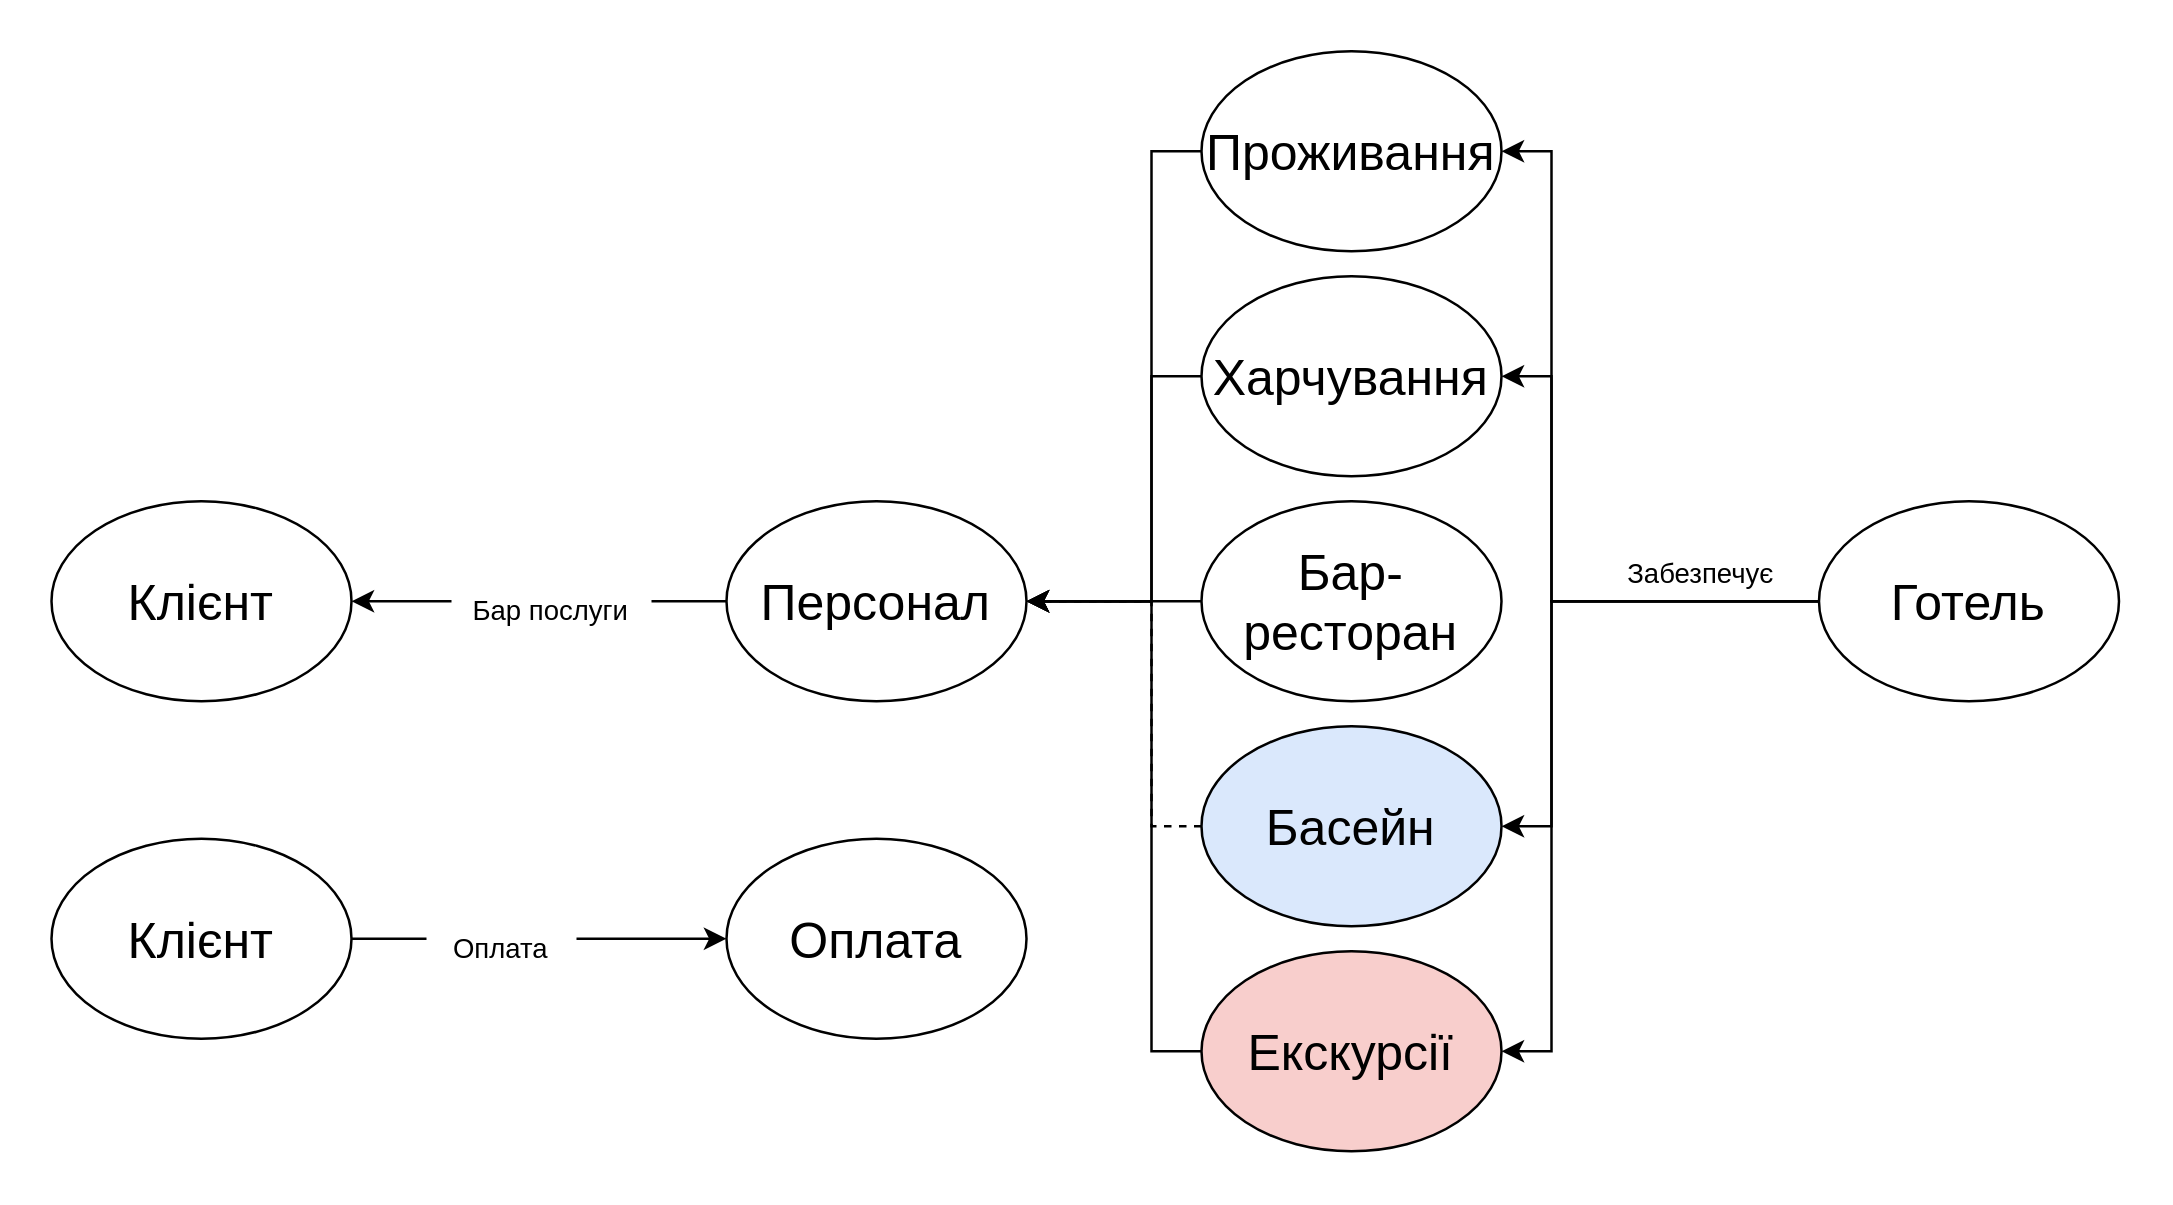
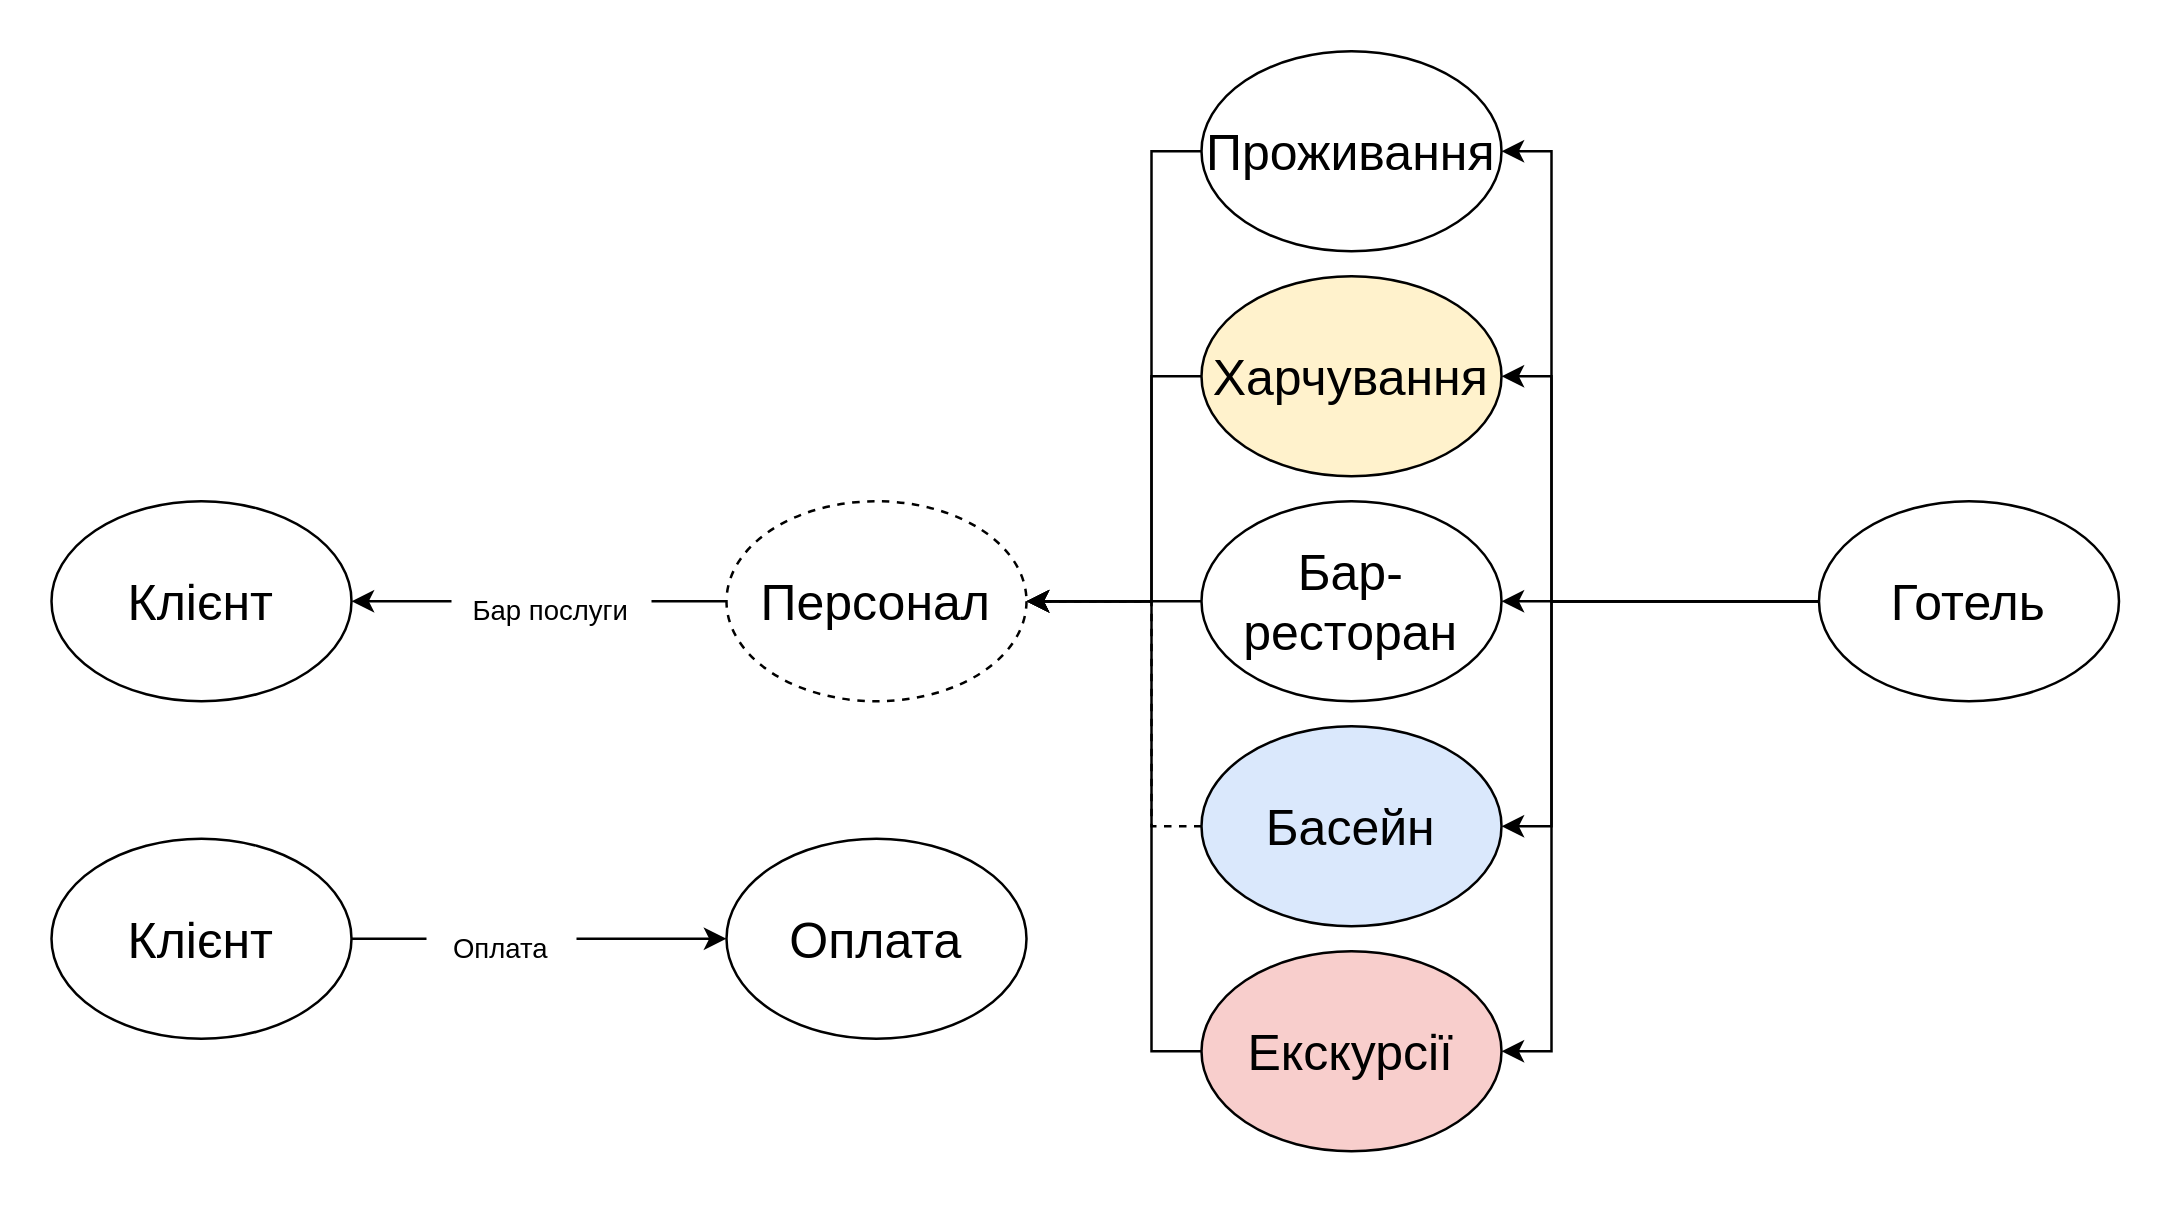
(1351, 376) -> (1351, 376)
(1701, 564) -> none
(876, 601) -> (876, 601)
none -> (1532, 601)
